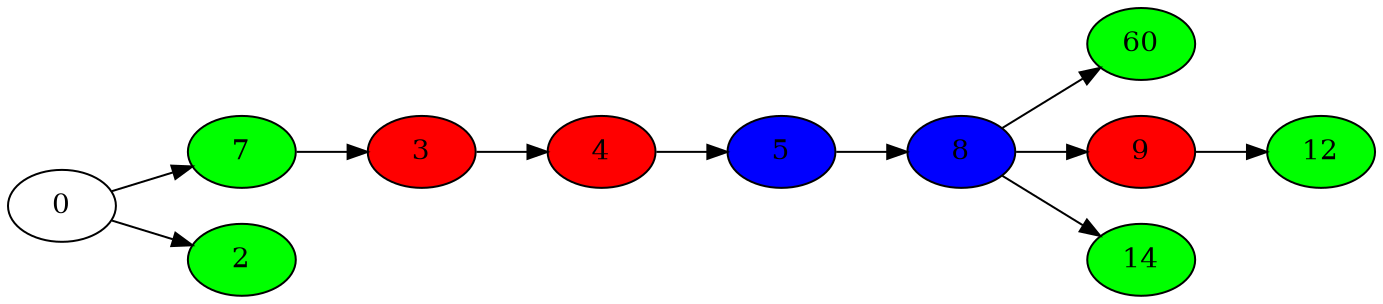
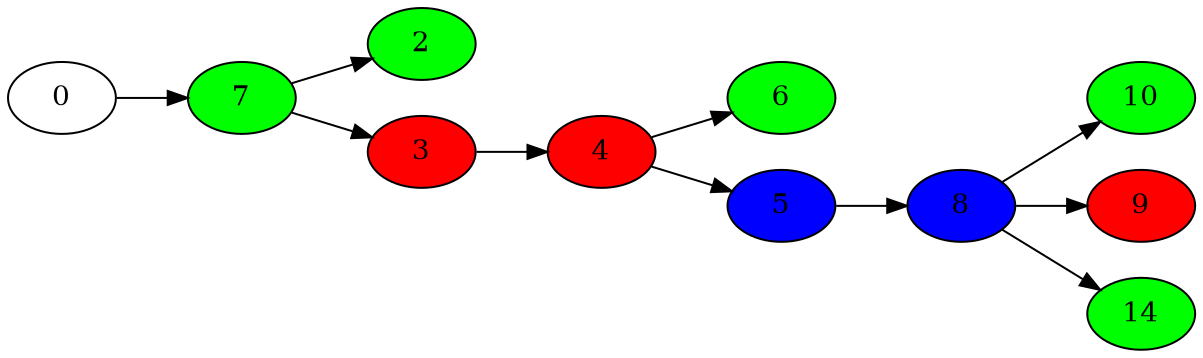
(1141, 44) -> (1141, 98)
none -> (781, 98)
(1321, 152) -> none
(142, 230) -> (322, 74)
